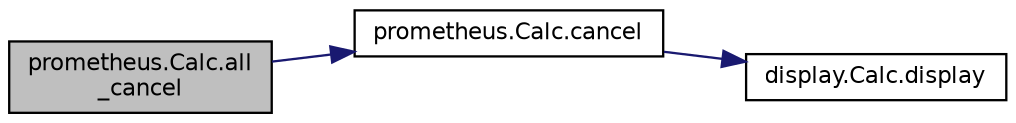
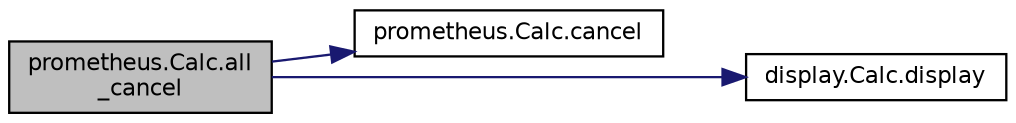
(693, 55) -> (497, 77)
